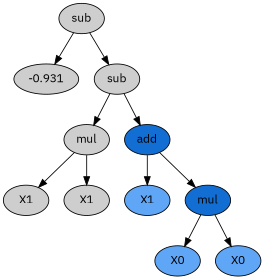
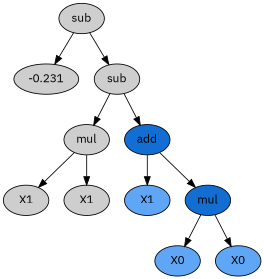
(46, 79) -> (46, 79)
